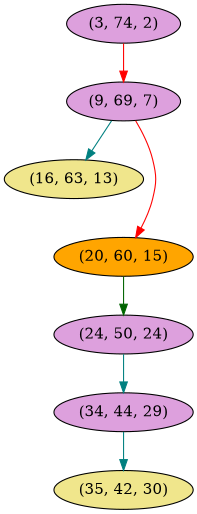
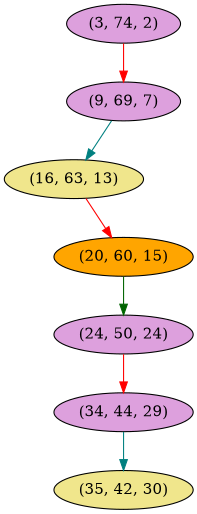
(155, 174) -> (96, 214)
(124, 368) -> (124, 368)
